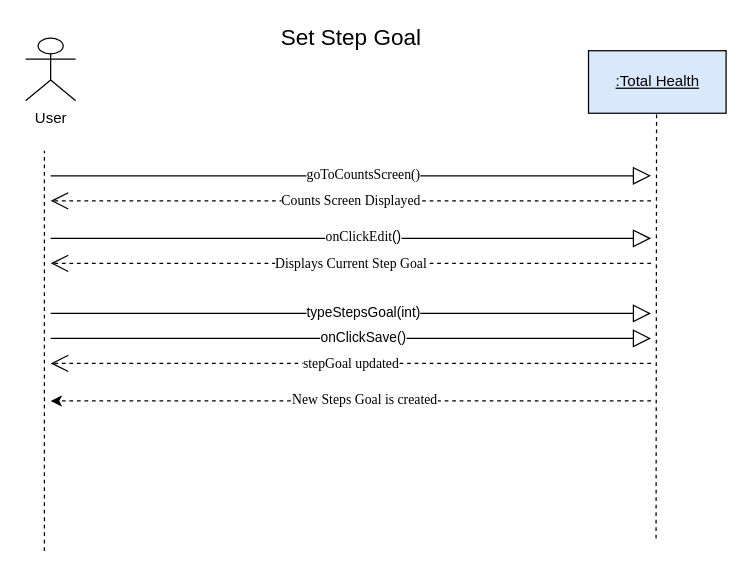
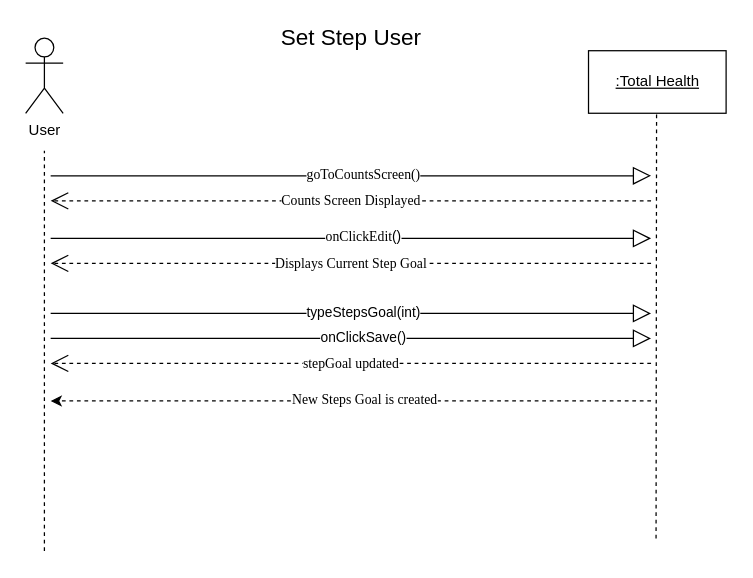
(351, 38) -> (351, 38)
(51, 69) -> (44, 76)
(657, 82) -> (657, 82)
